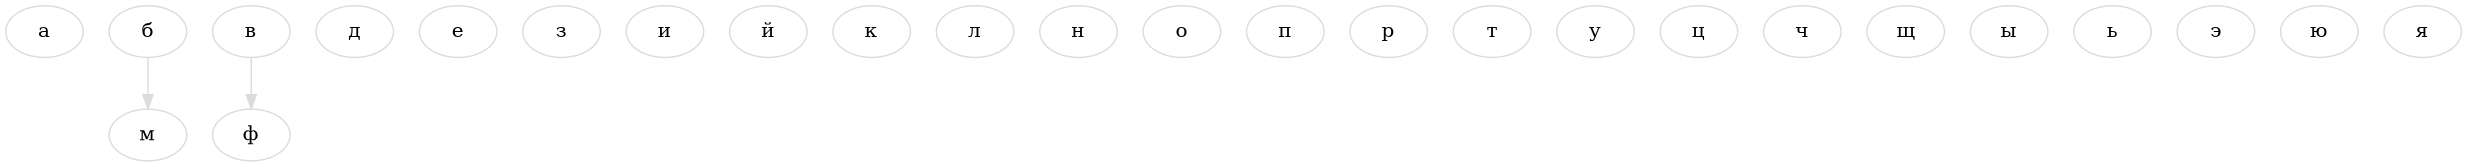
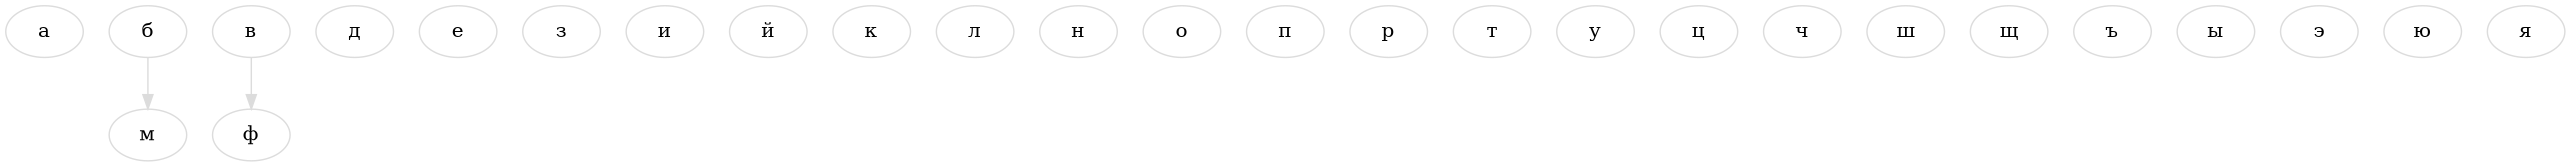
none -> (1906, 32)
none -> (2113, 32)
(2113, 32) -> none
